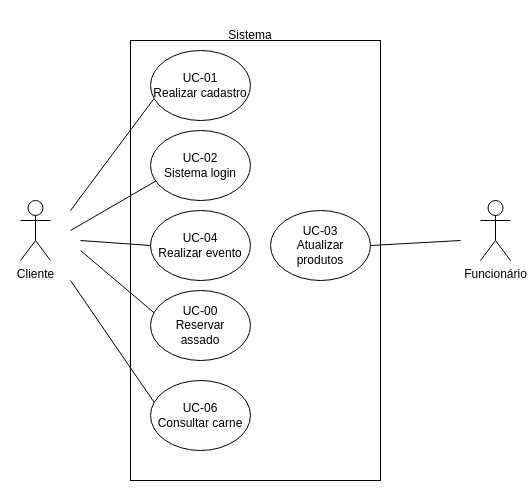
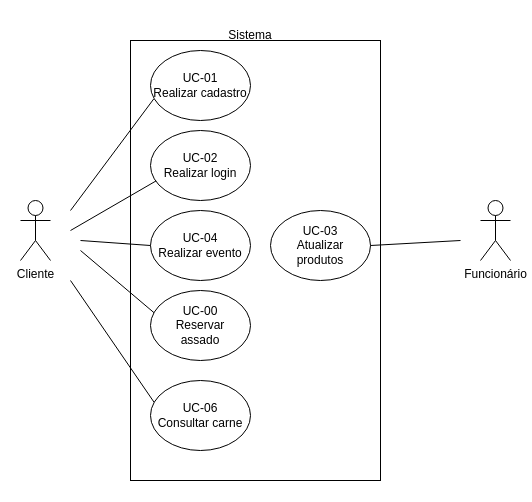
(201, 166) -> (201, 166)
